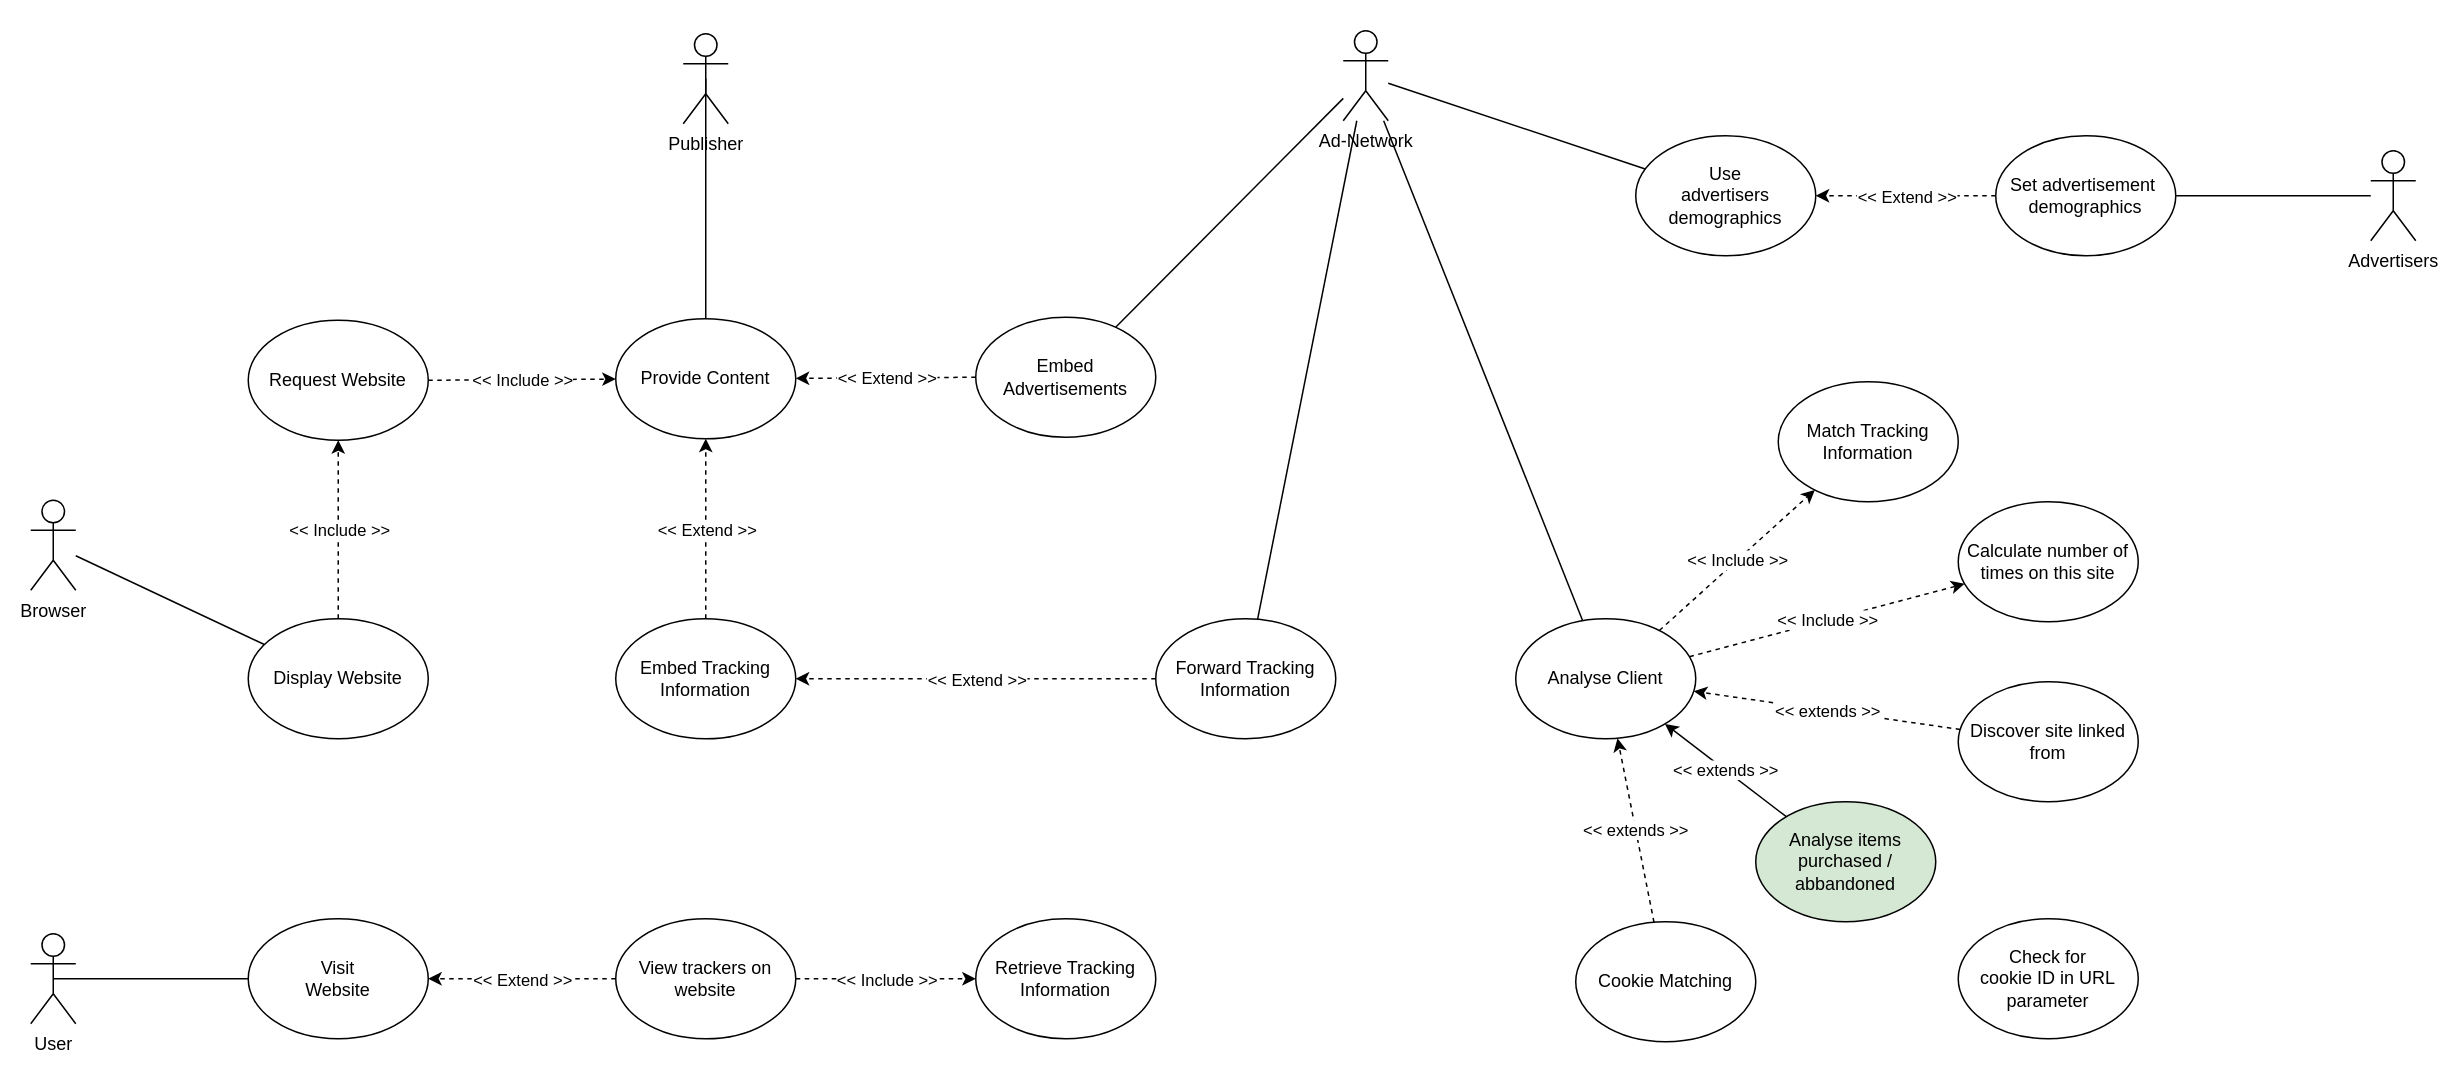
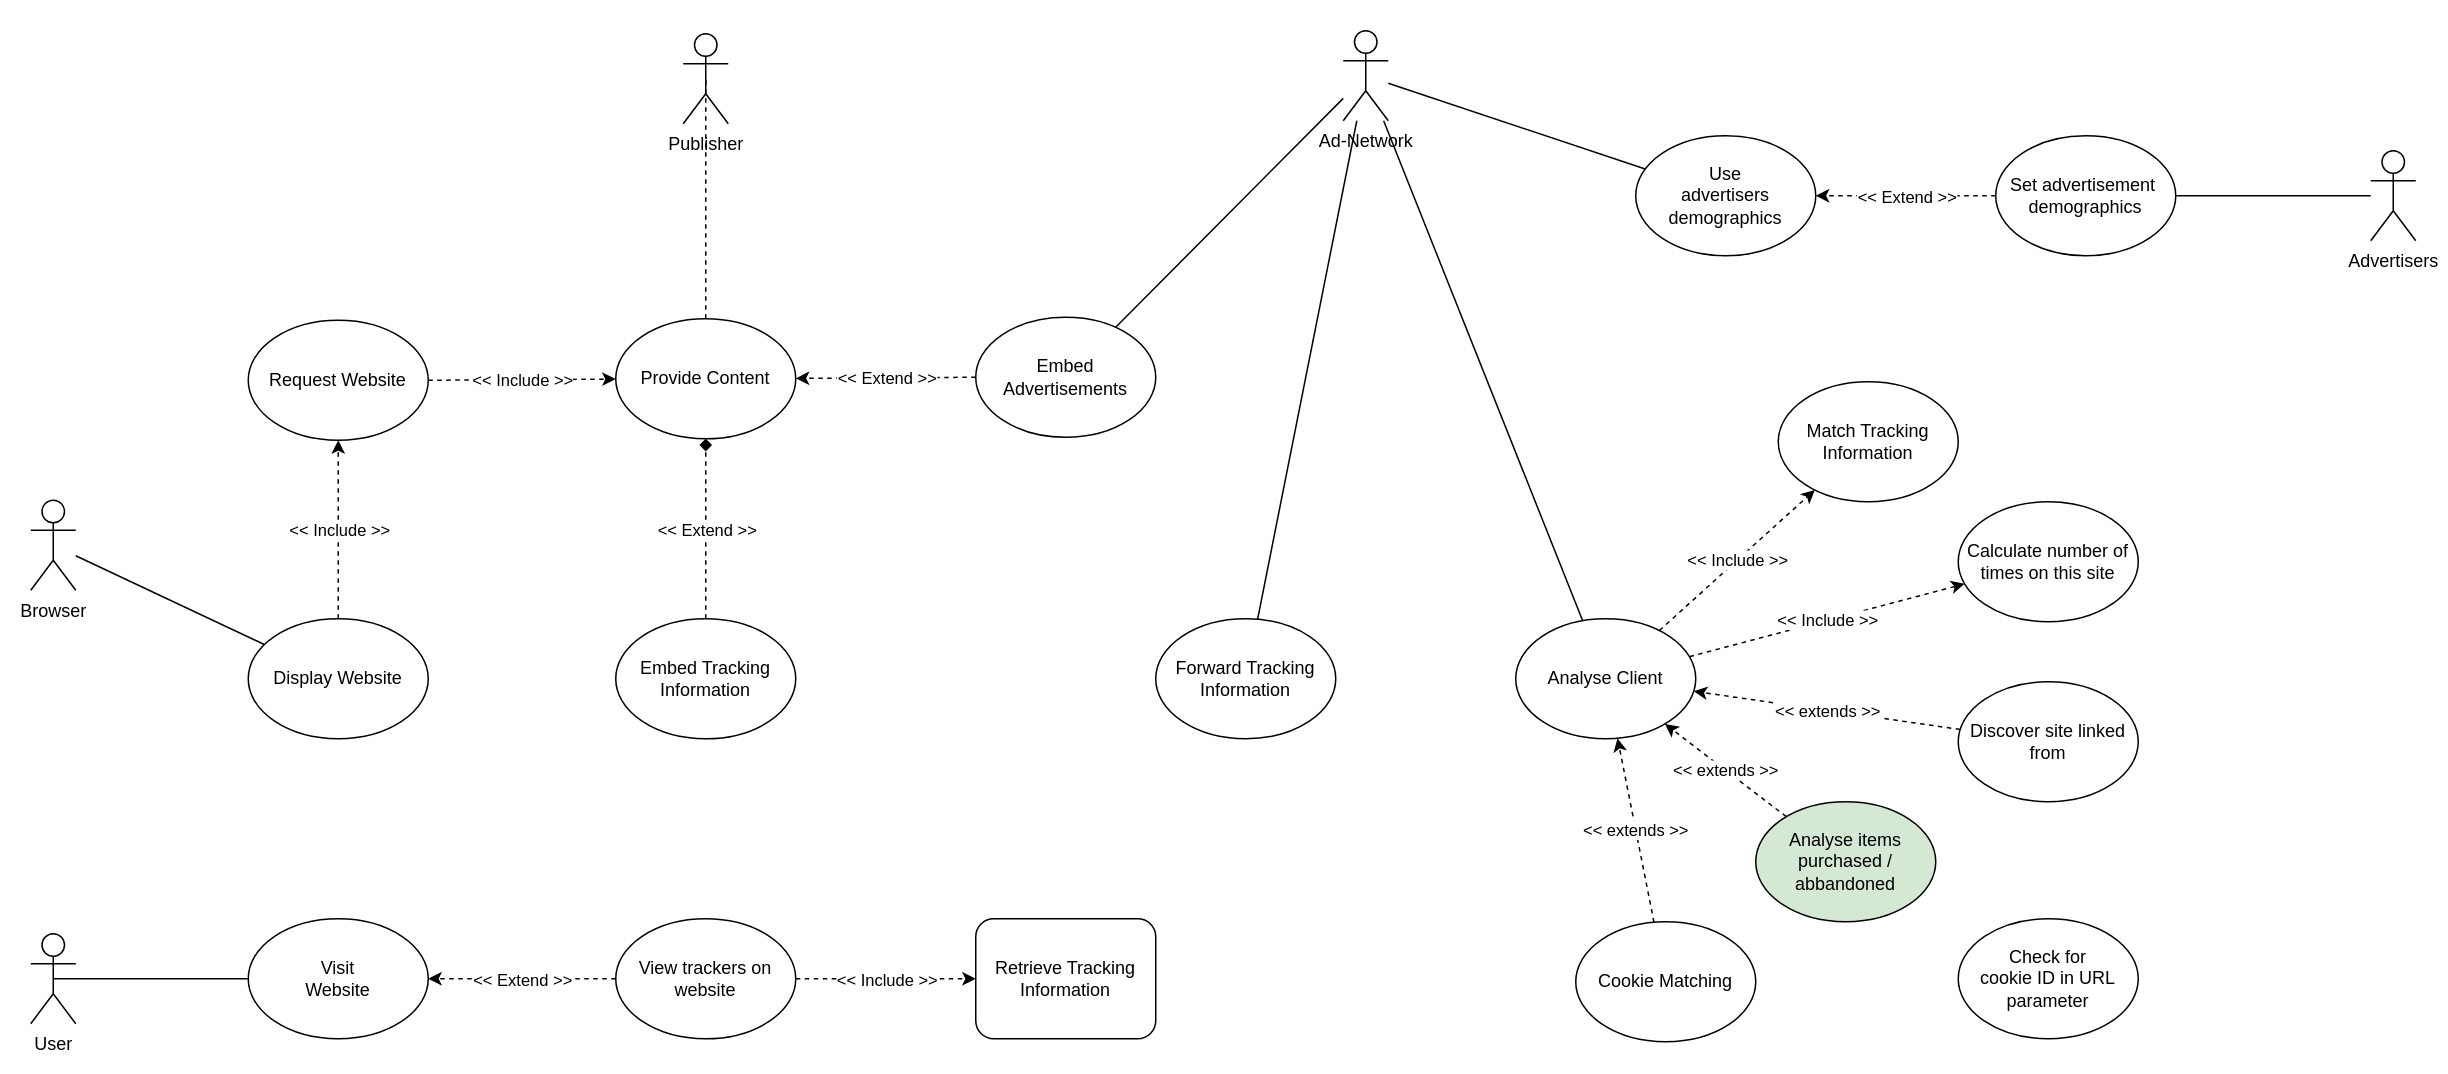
(706, 207) -> (706, 207)
(706, 450) -> (706, 451)
(981, 679) -> none
(1760, 797) -> (1760, 797)
(1066, 979) -> (1066, 979)
